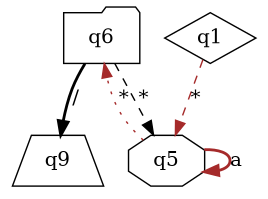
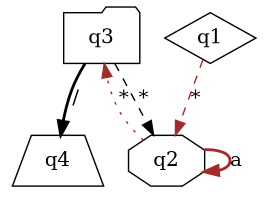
(102, 38) -> (102, 38)
(58, 161) -> (58, 161)
(167, 161) -> (167, 161)
